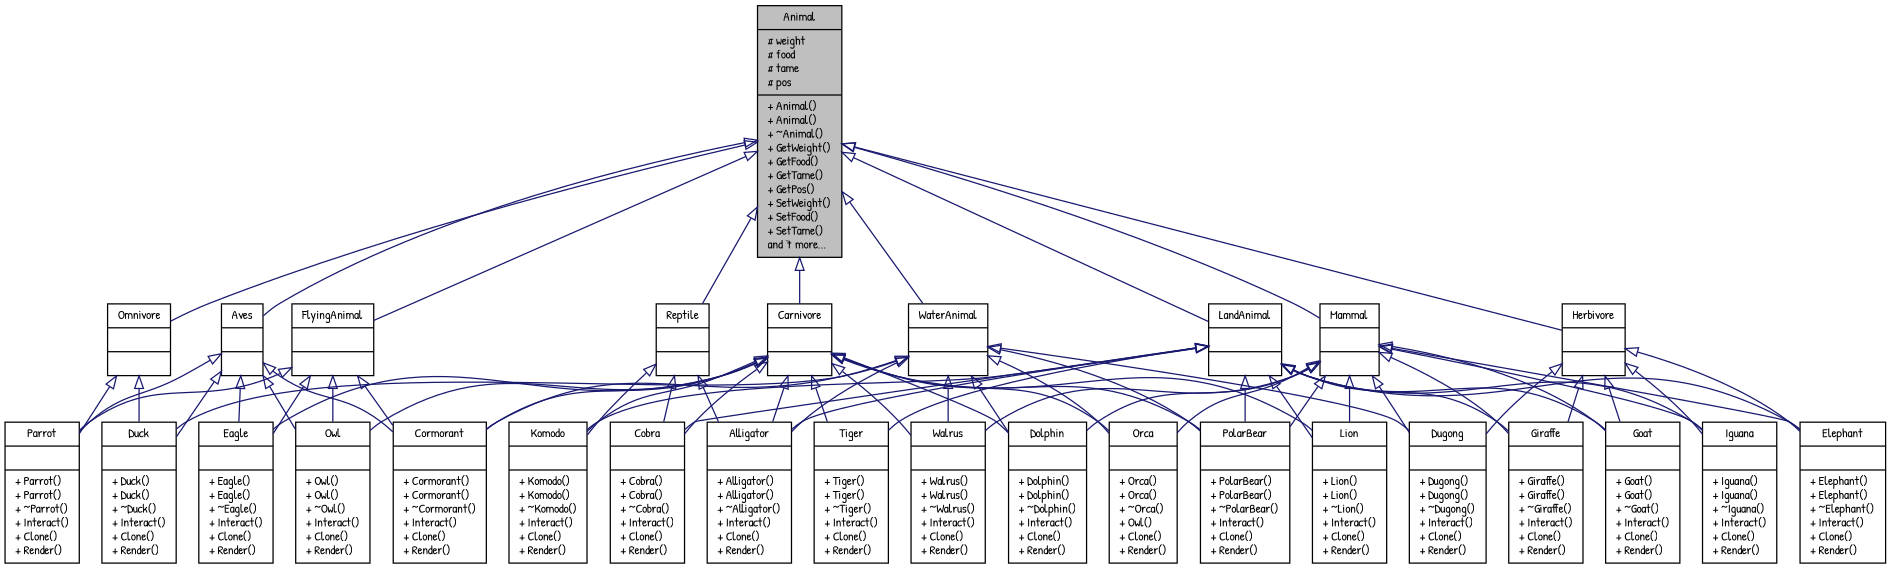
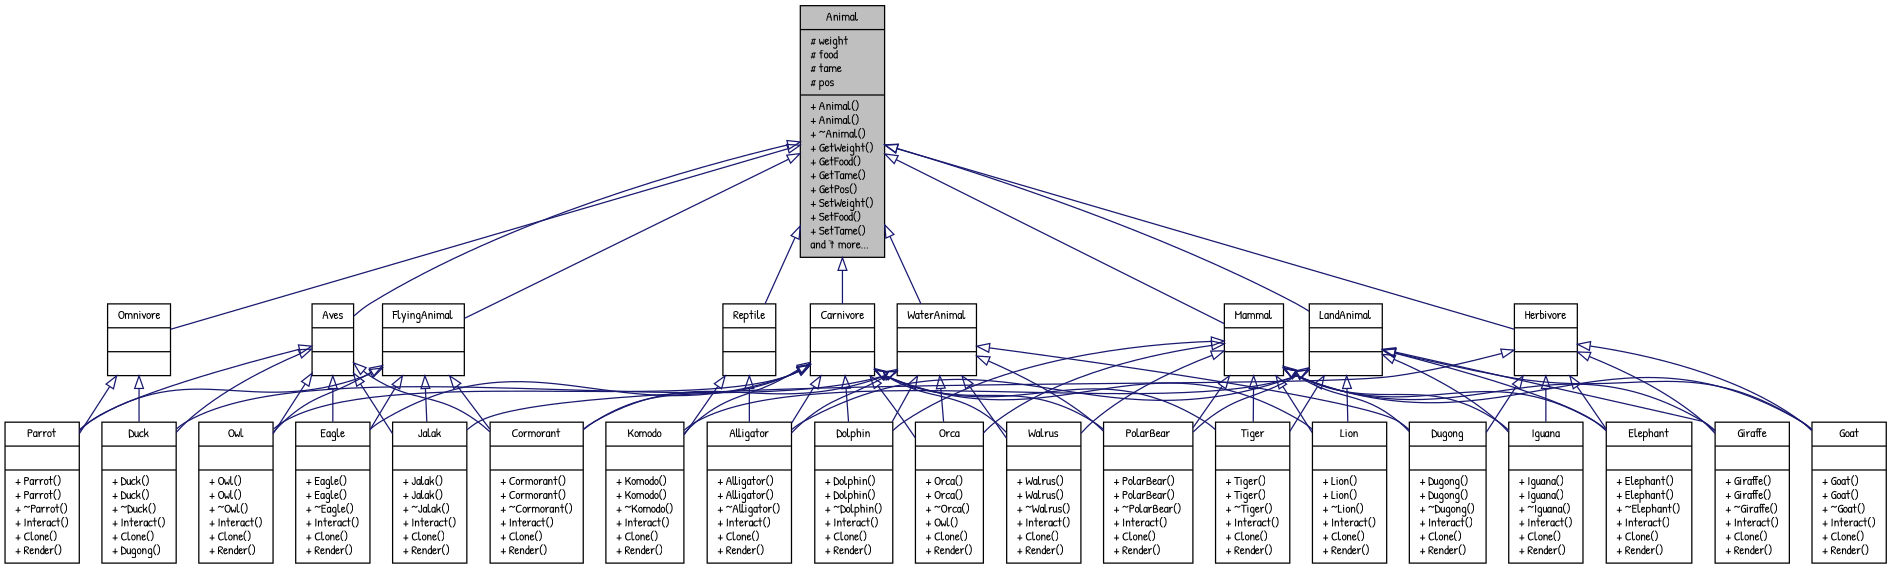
none -> (1253, 408)
none -> (430, 493)
(647, 493) -> none
(136, 551) -> (137, 551)
